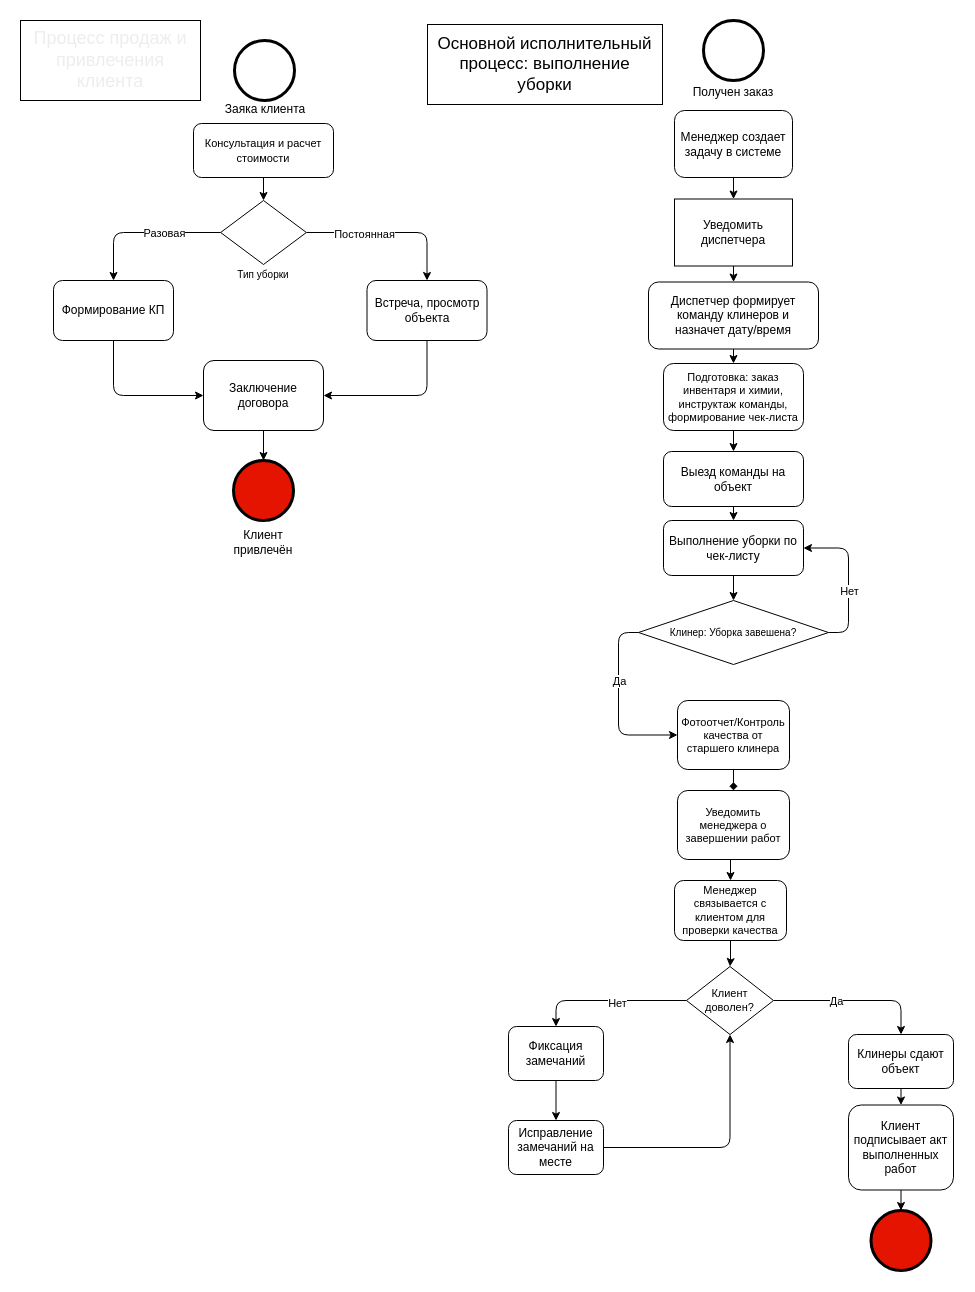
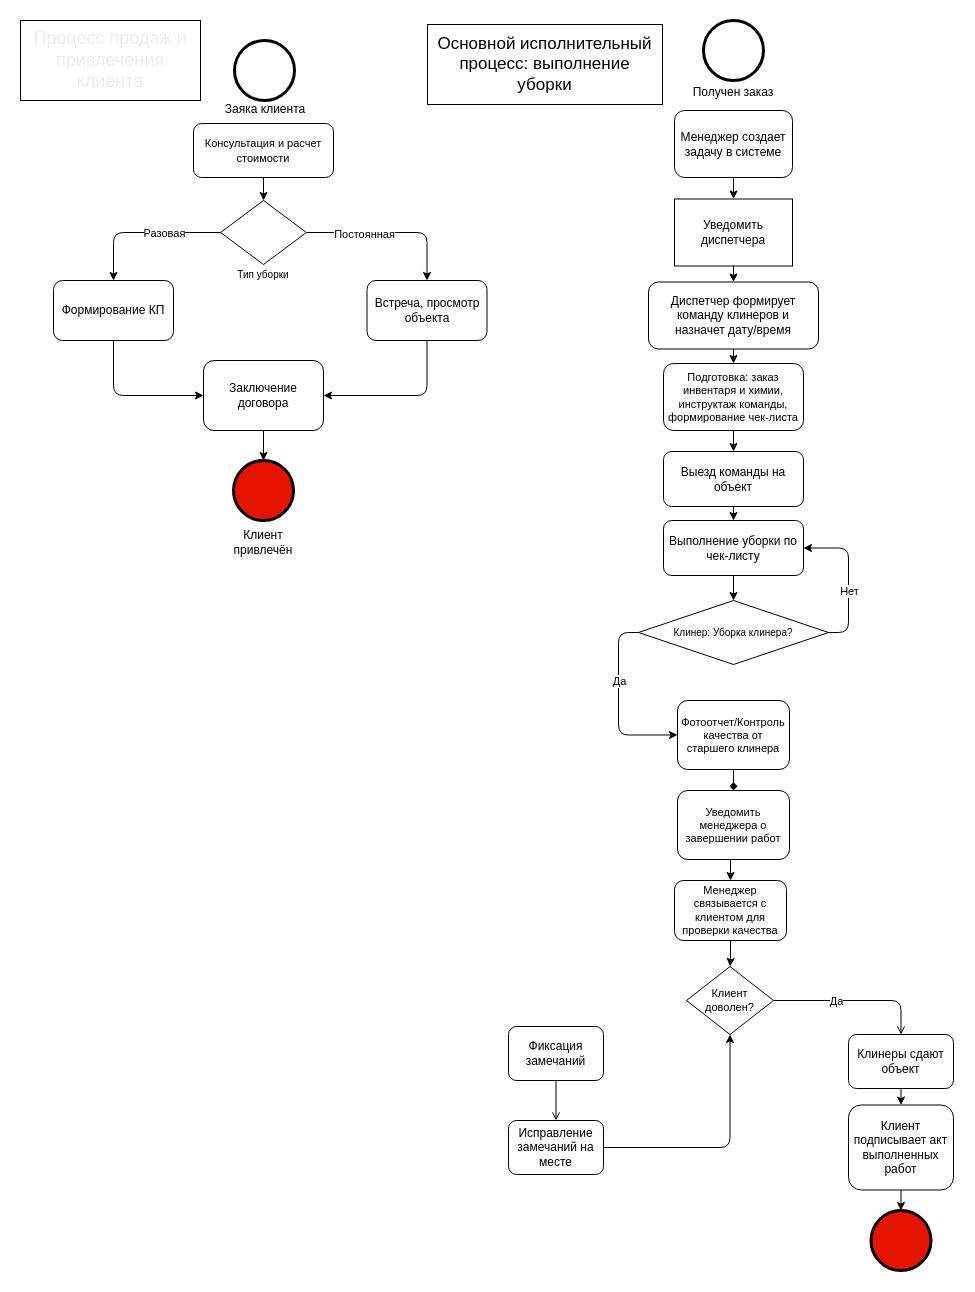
(734, 633) -> (734, 633)
(617, 1001) -> none
(901, 1026) -> (901, 1027)
(556, 1112) -> (556, 1113)
